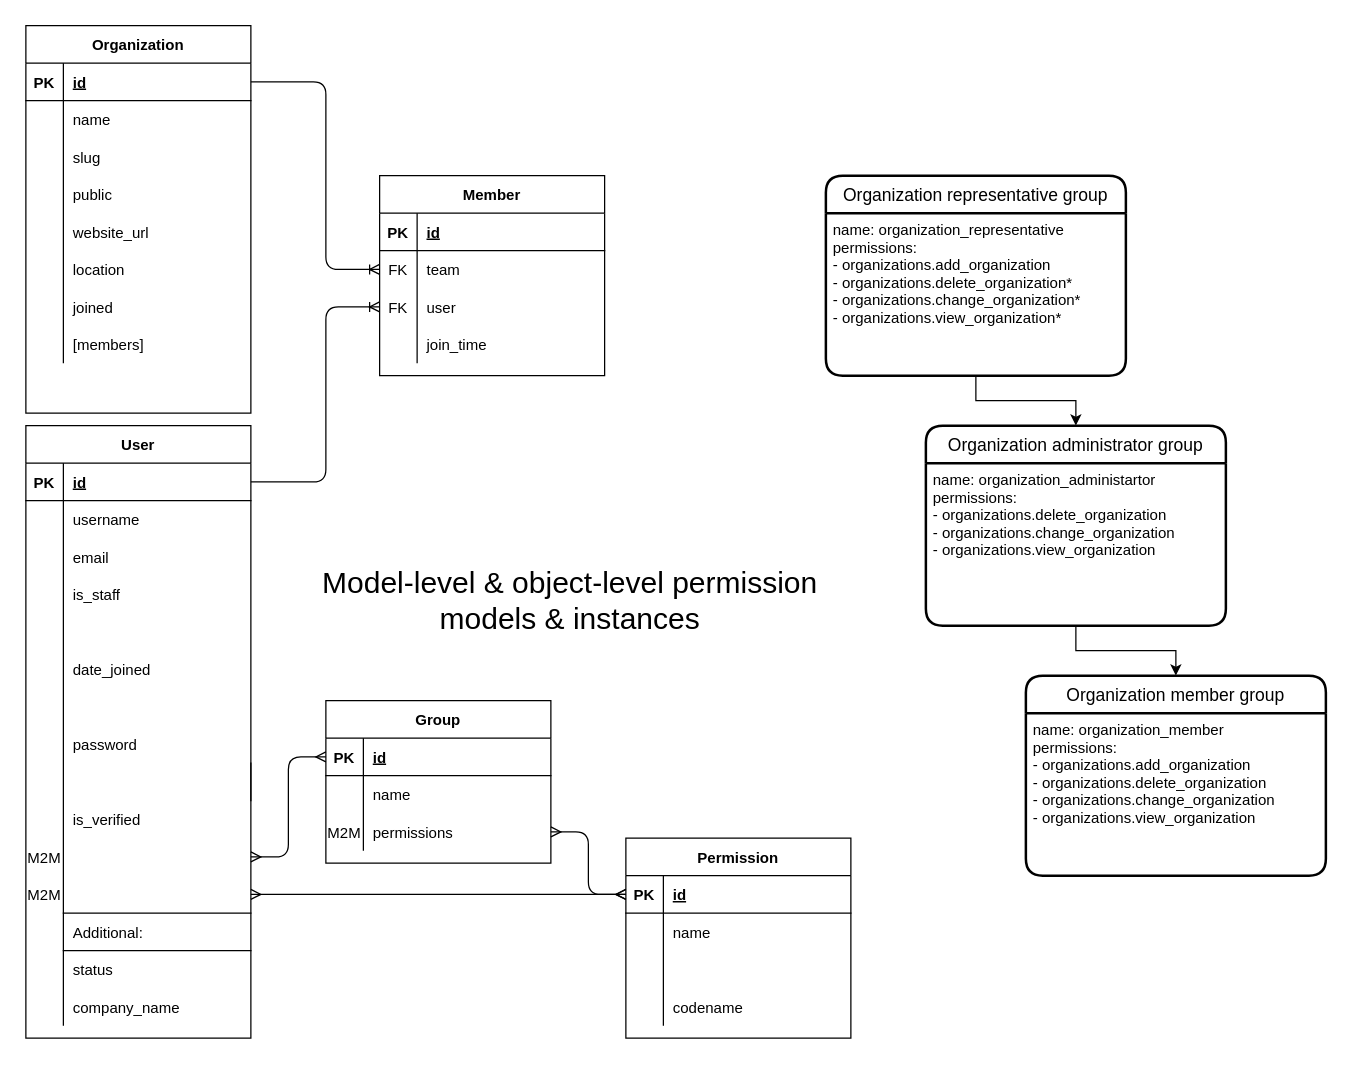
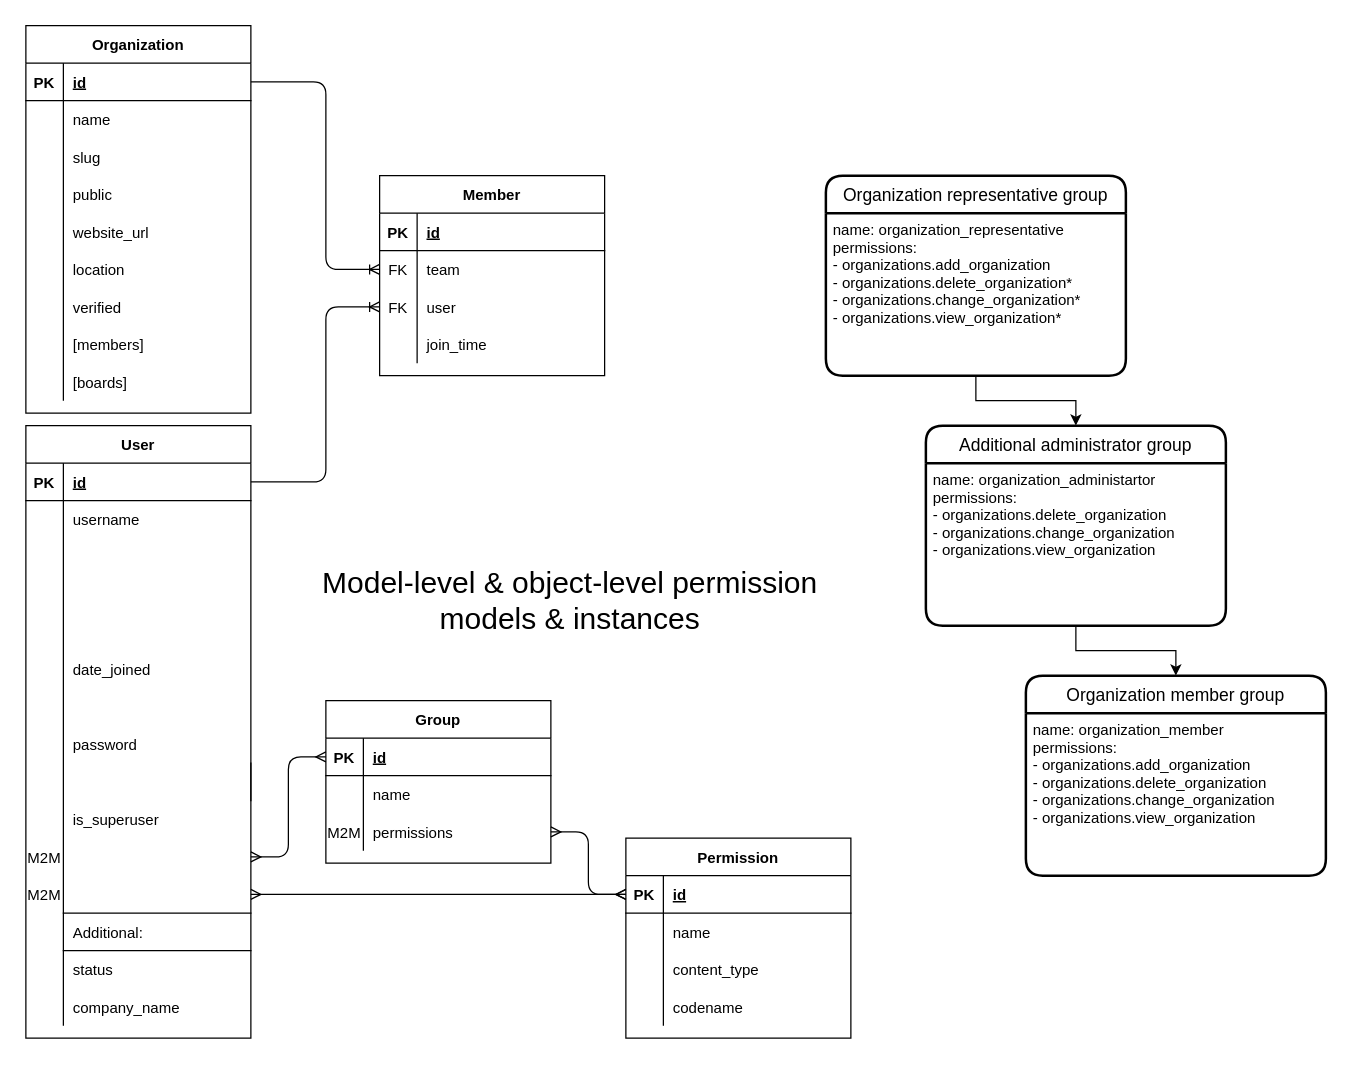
(96, 308) -> (102, 308)
none -> (157, 382)
(1075, 445) -> (1075, 445)
(157, 557) -> none
(157, 594) -> none
(113, 820) -> (121, 820)
none -> (757, 969)
